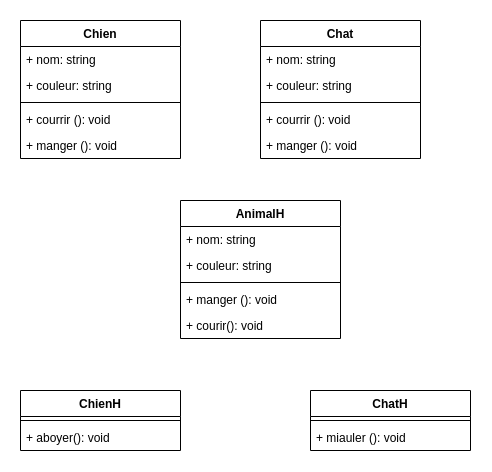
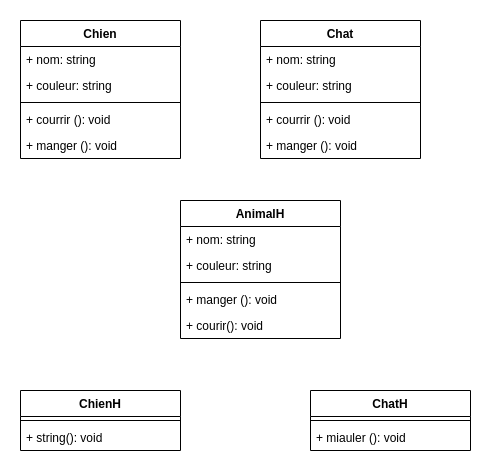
(74, 439) -> (72, 439)
